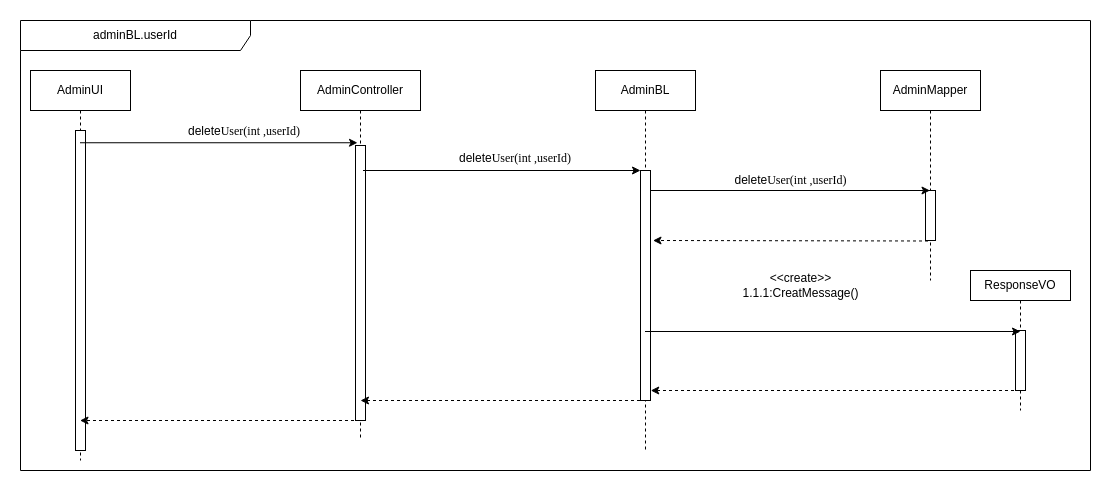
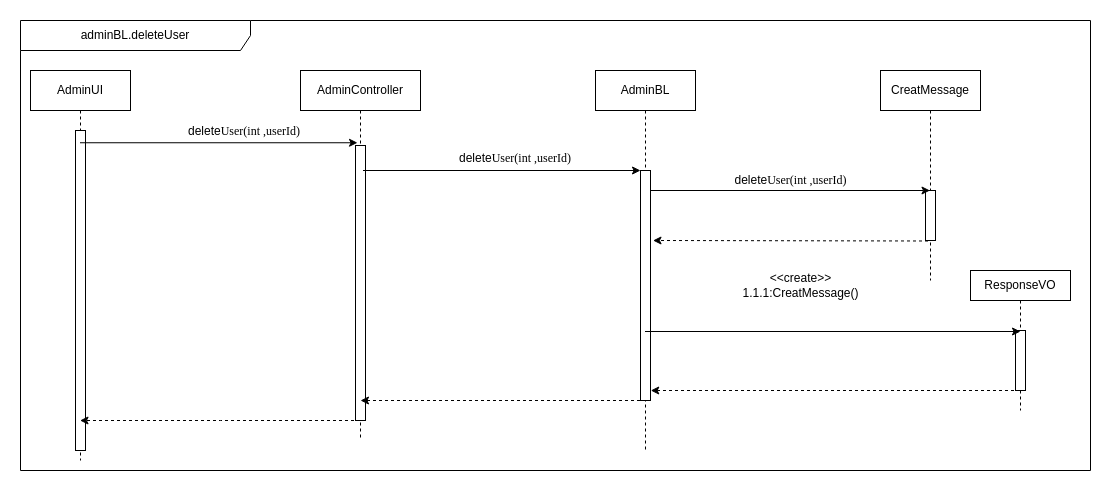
(136, 36) -> (136, 36)
(931, 91) -> (931, 91)
